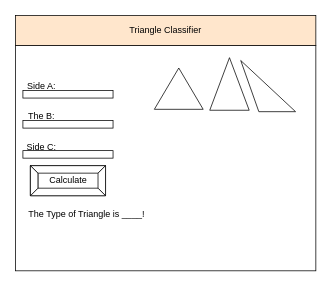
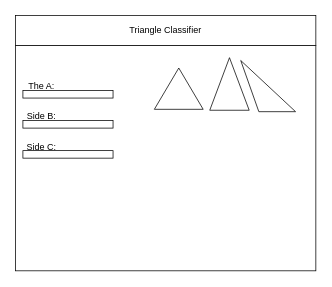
(165, 30) -> (165, 30)
(42, 87) -> (42, 87)
(42, 117) -> (42, 117)
(68, 180) -> none
(87, 214) -> none
